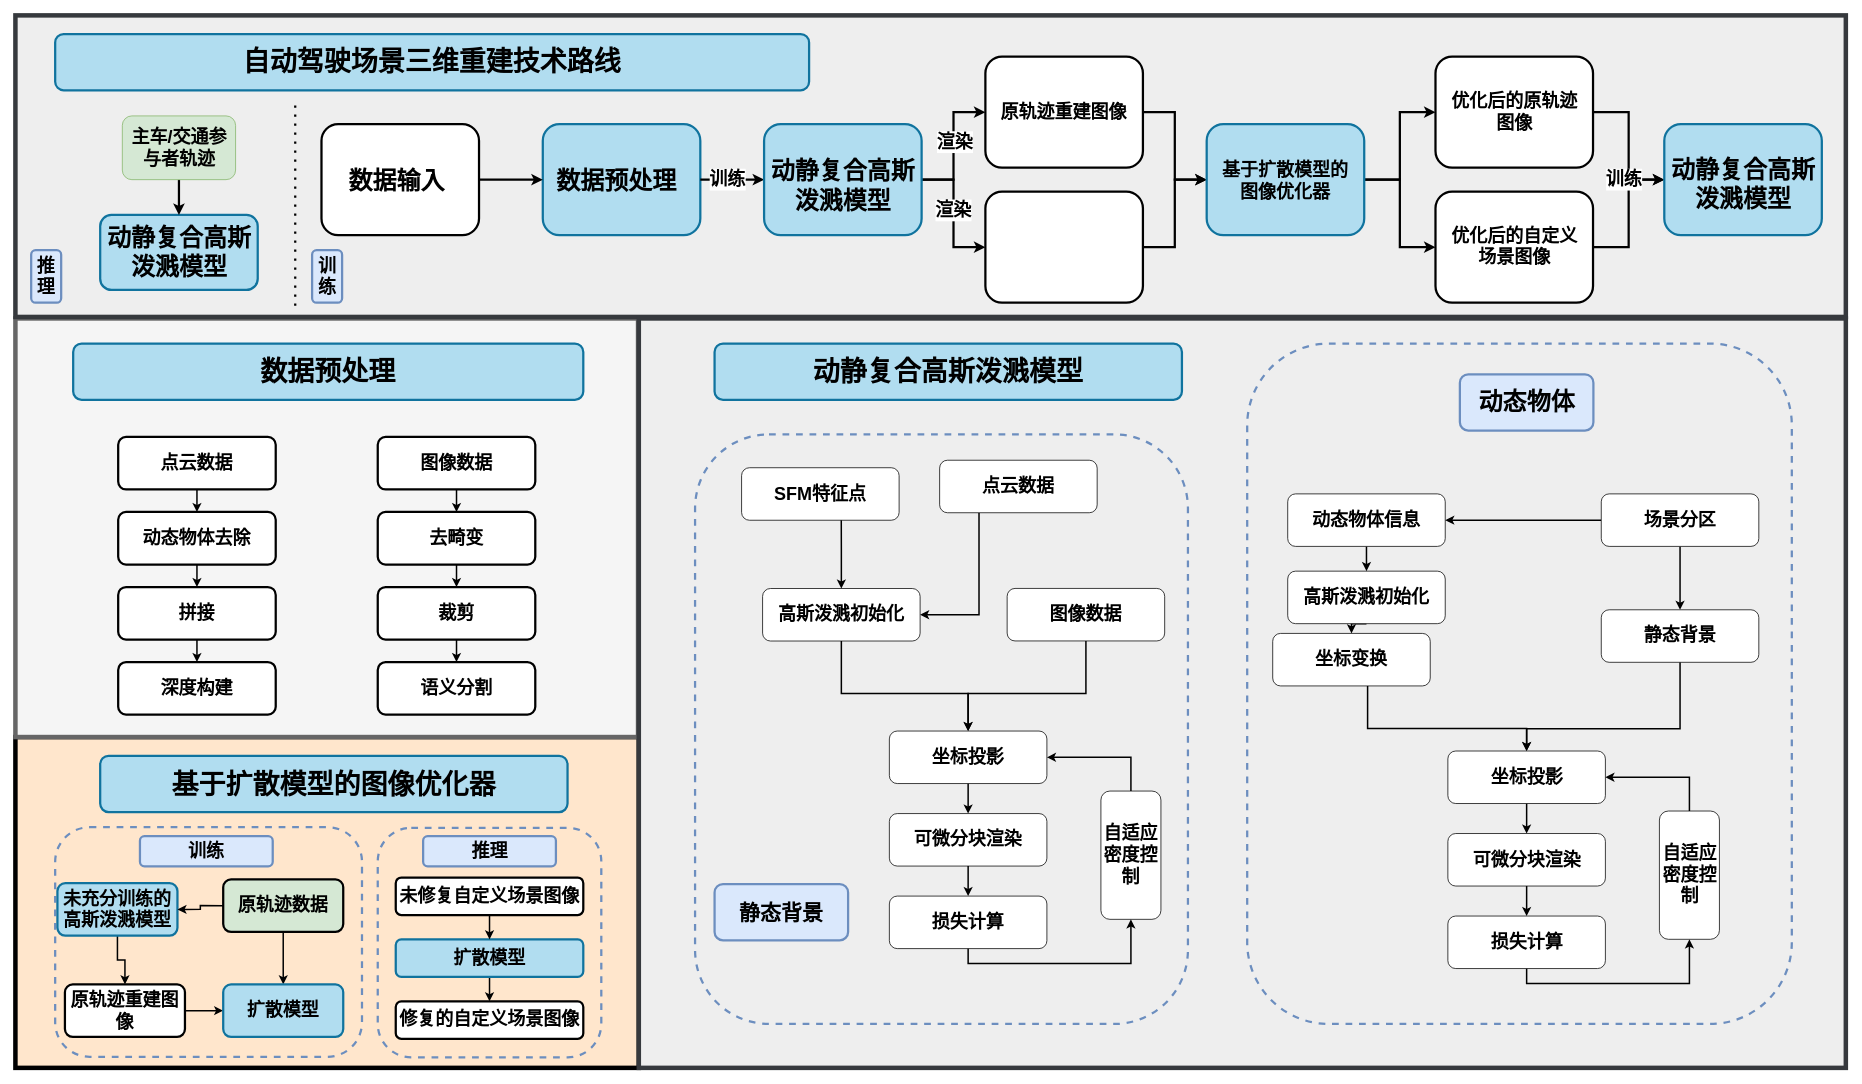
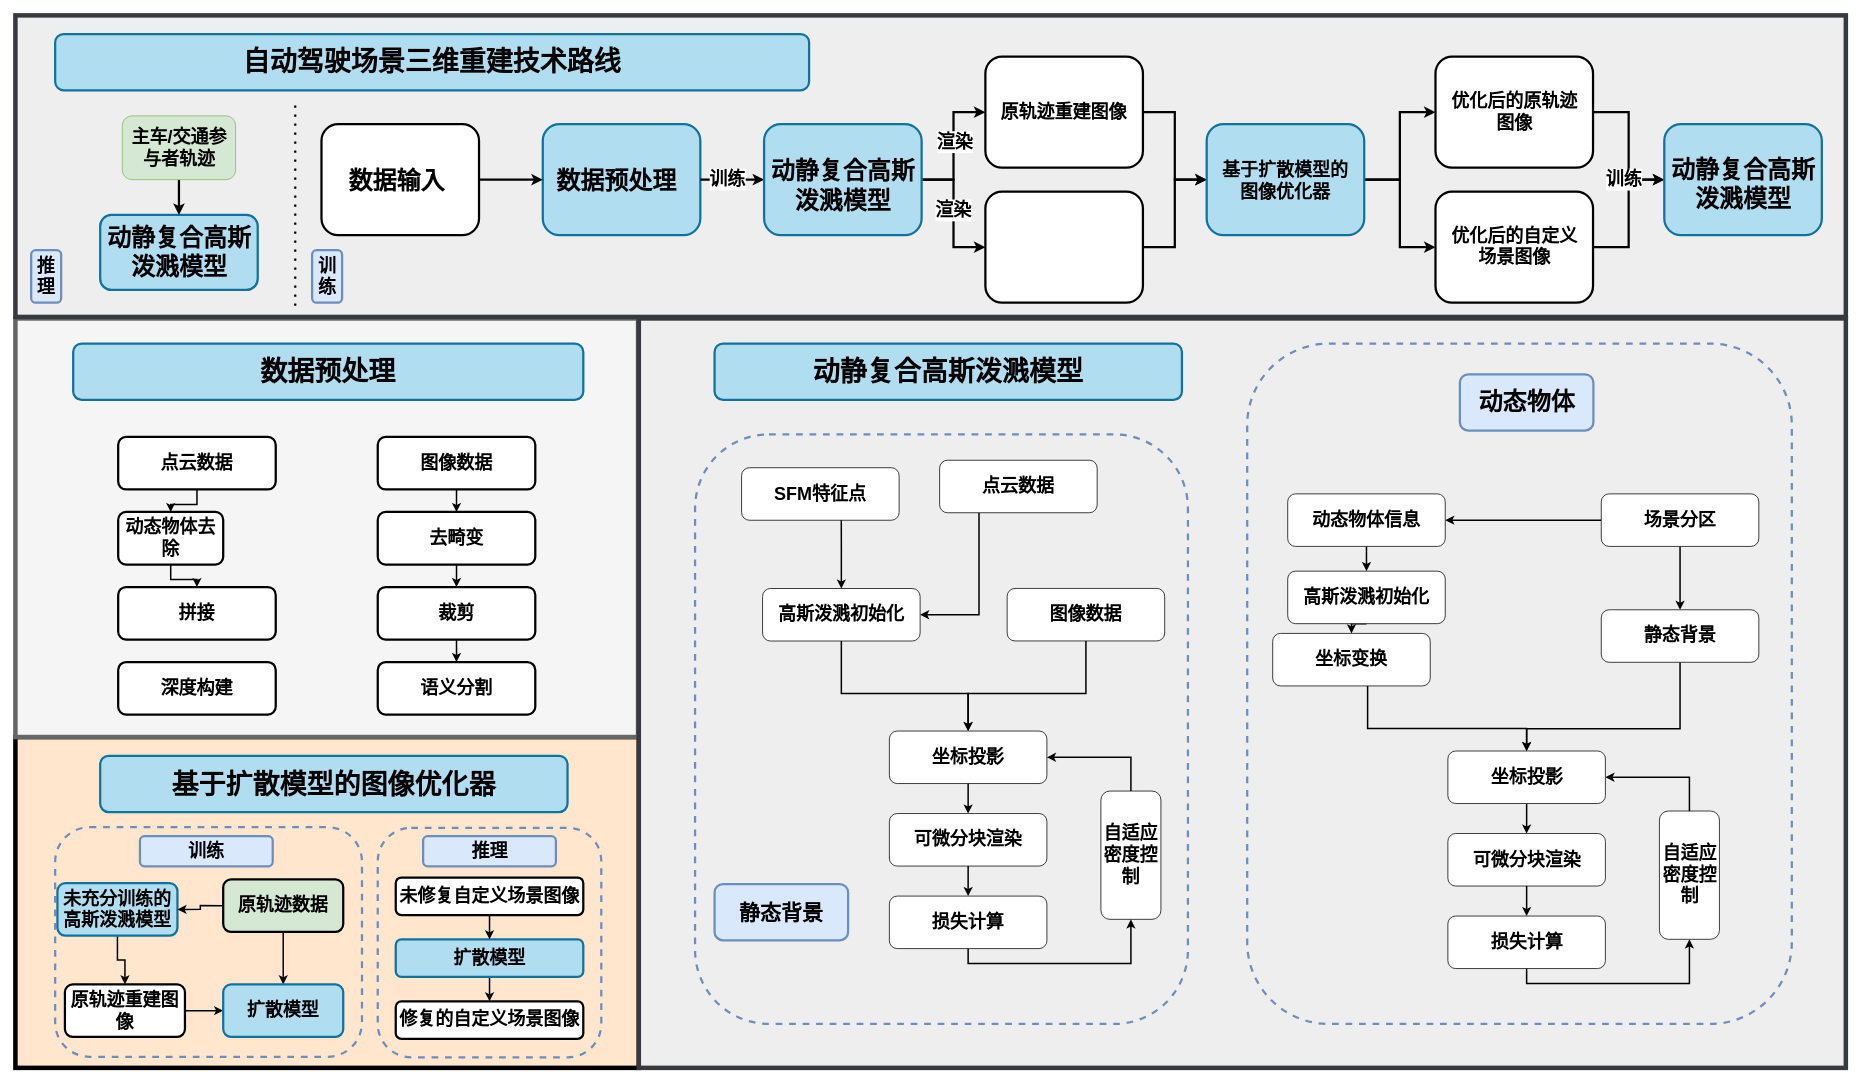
(197, 538) -> (171, 538)
(197, 648) -> none
